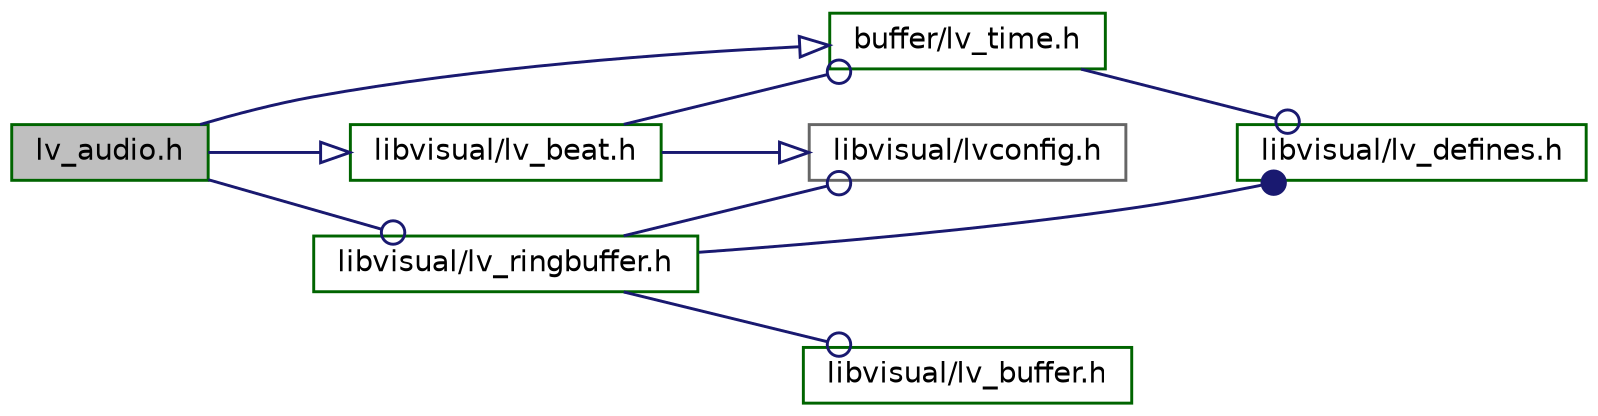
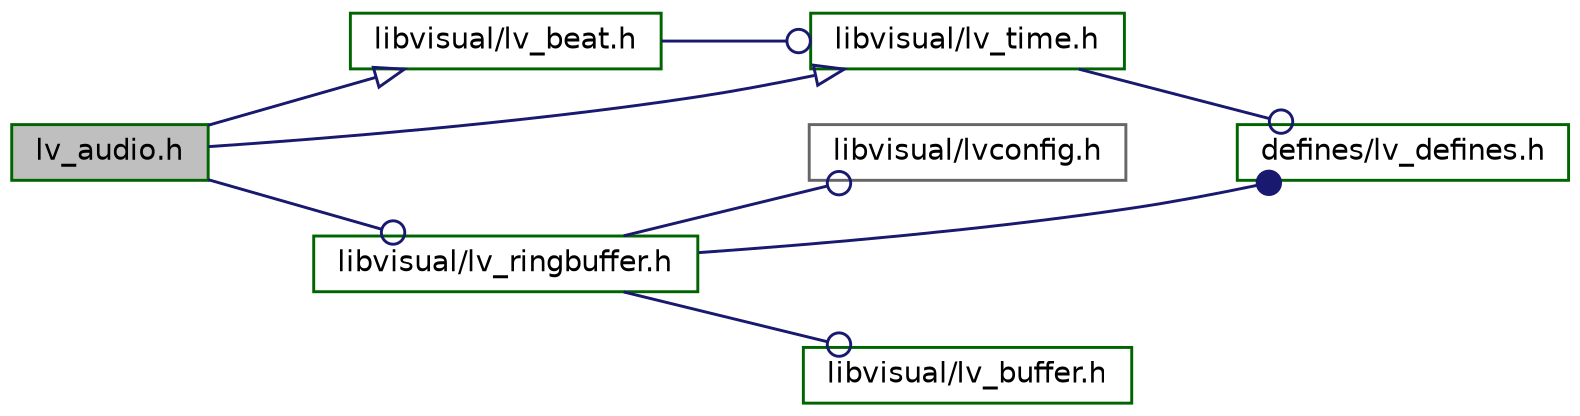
(968, 41) -> (968, 41)
(721, 152) -> none
(1412, 152) -> (1403, 152)
